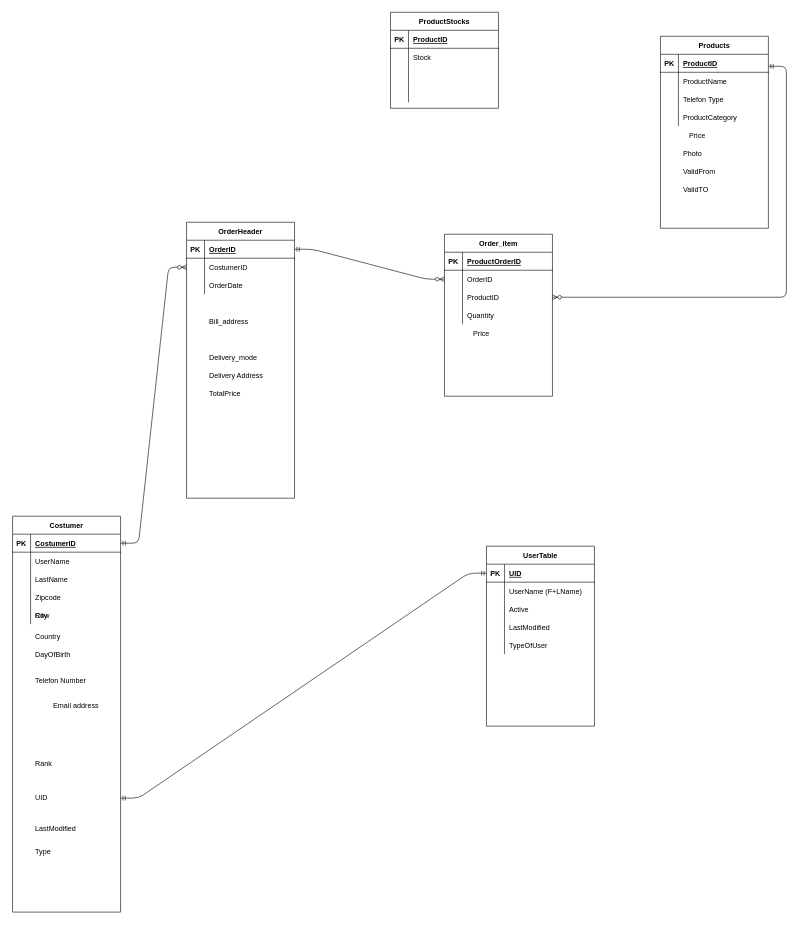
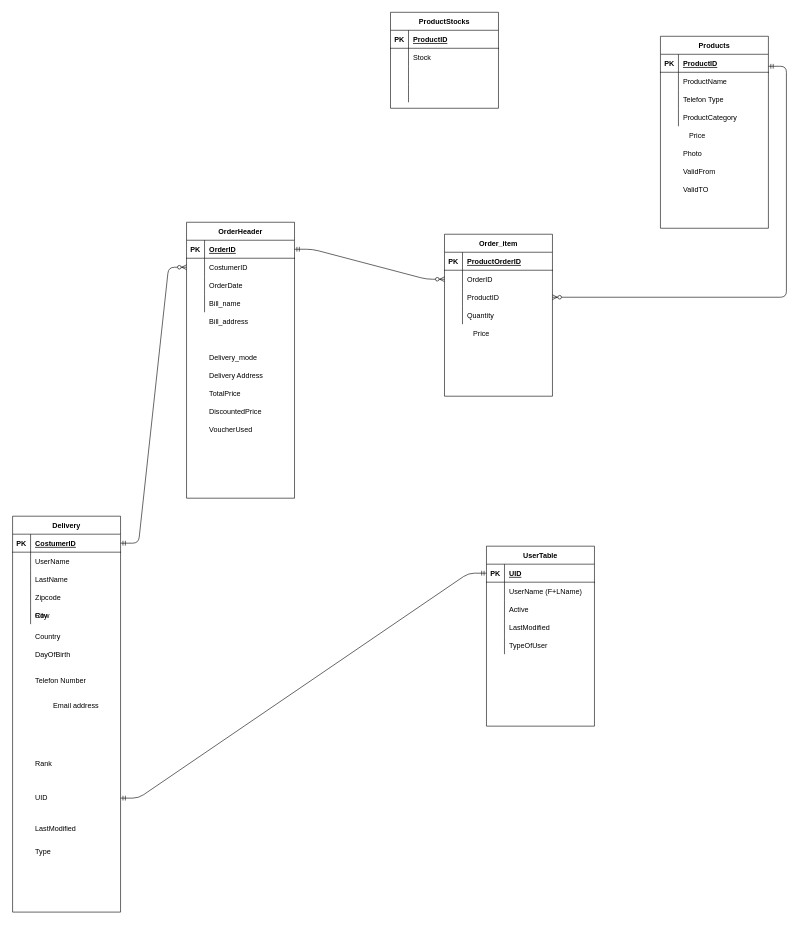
none -> (249, 303)
none -> (249, 411)
none -> (249, 429)
(66, 526) -> (66, 526)
